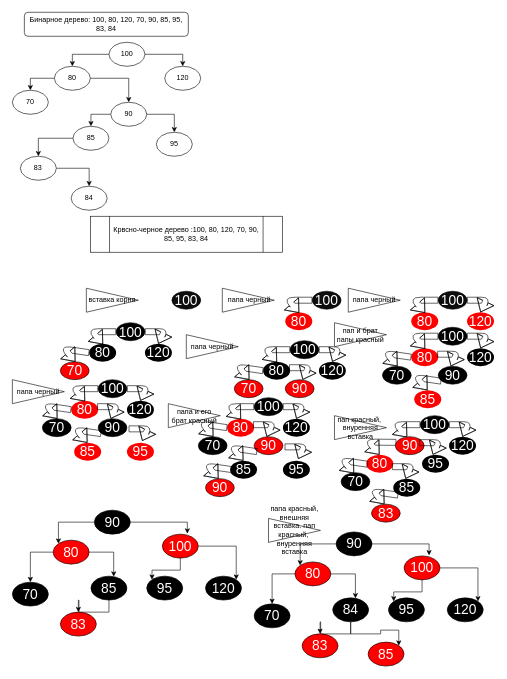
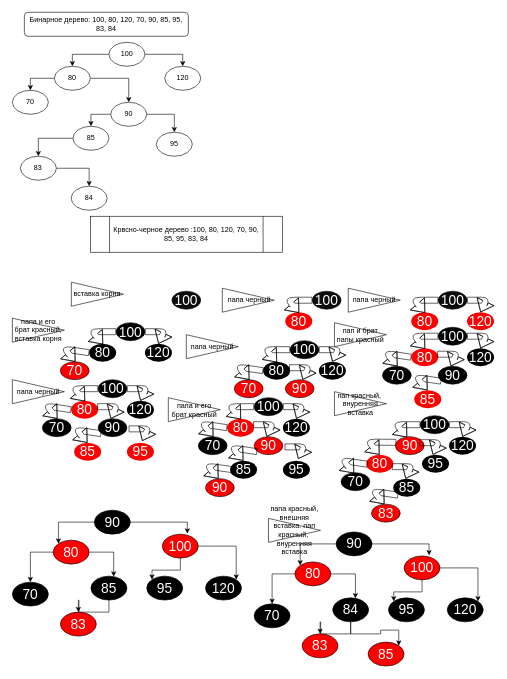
(112, 300) -> (97, 294)
none -> (38, 330)
(194, 416) -> (194, 410)
(361, 428) -> (361, 404)
